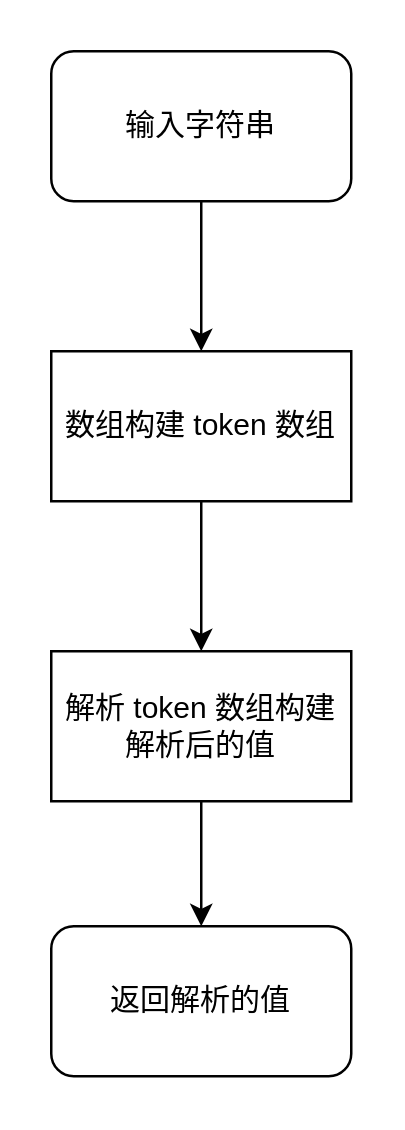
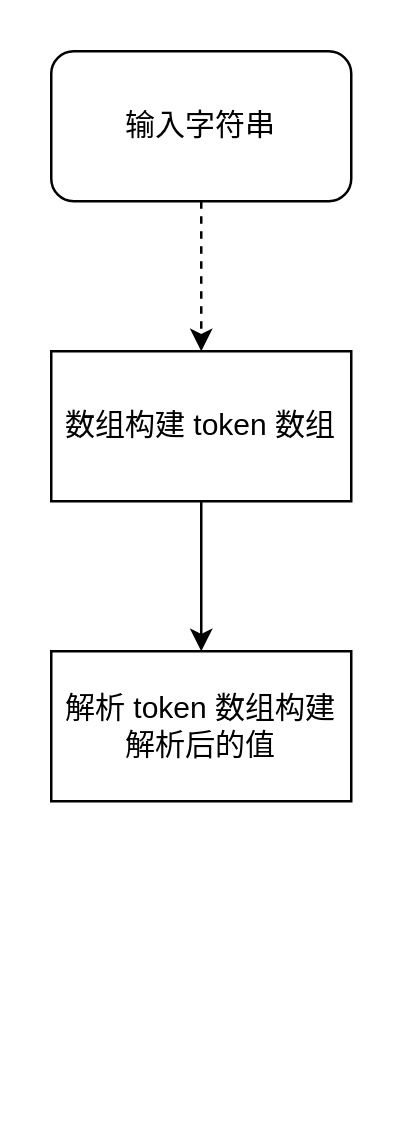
(201, 271) -> (201, 271)
(201, 855) -> none
(201, 1001) -> none
